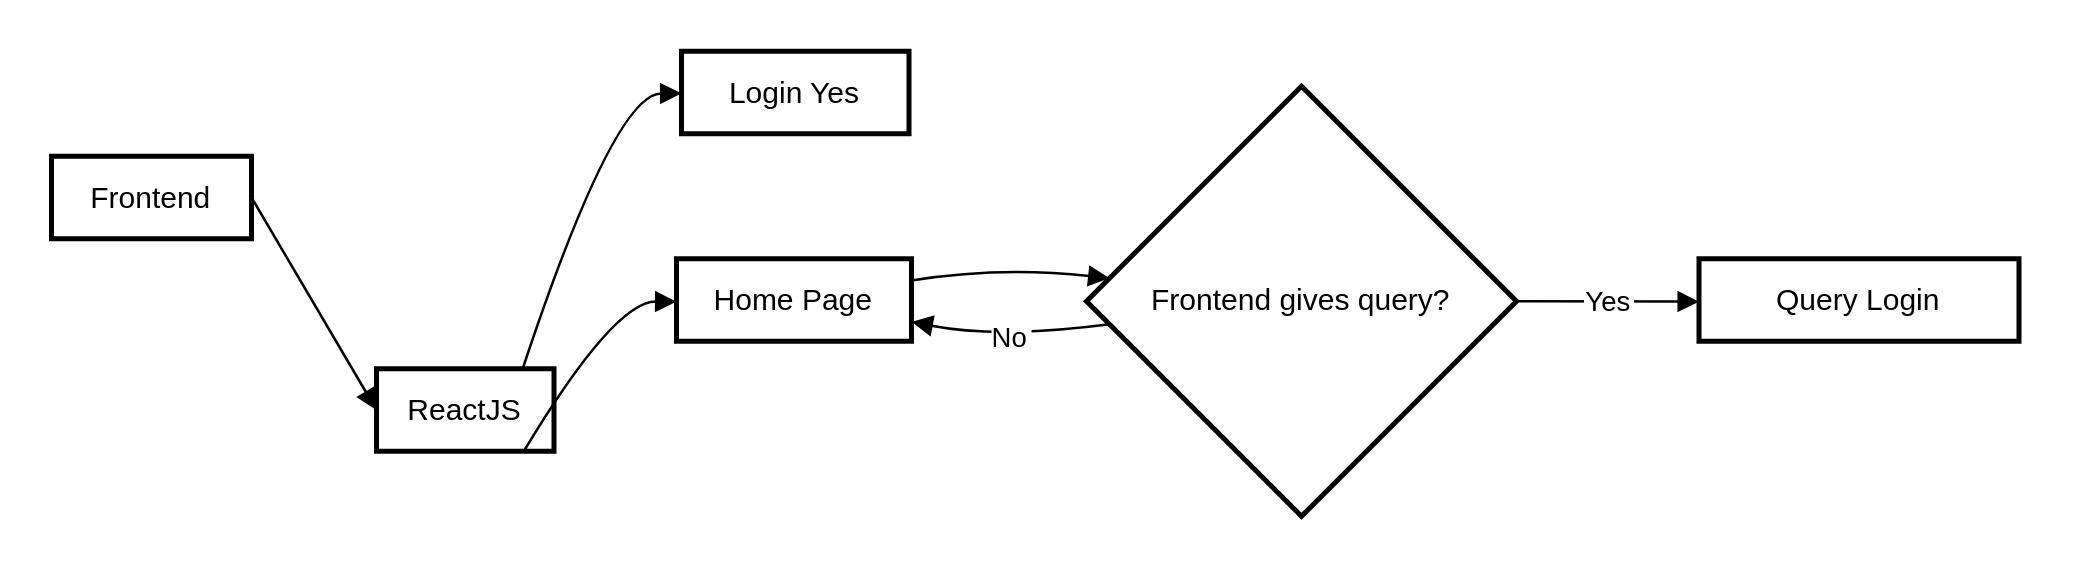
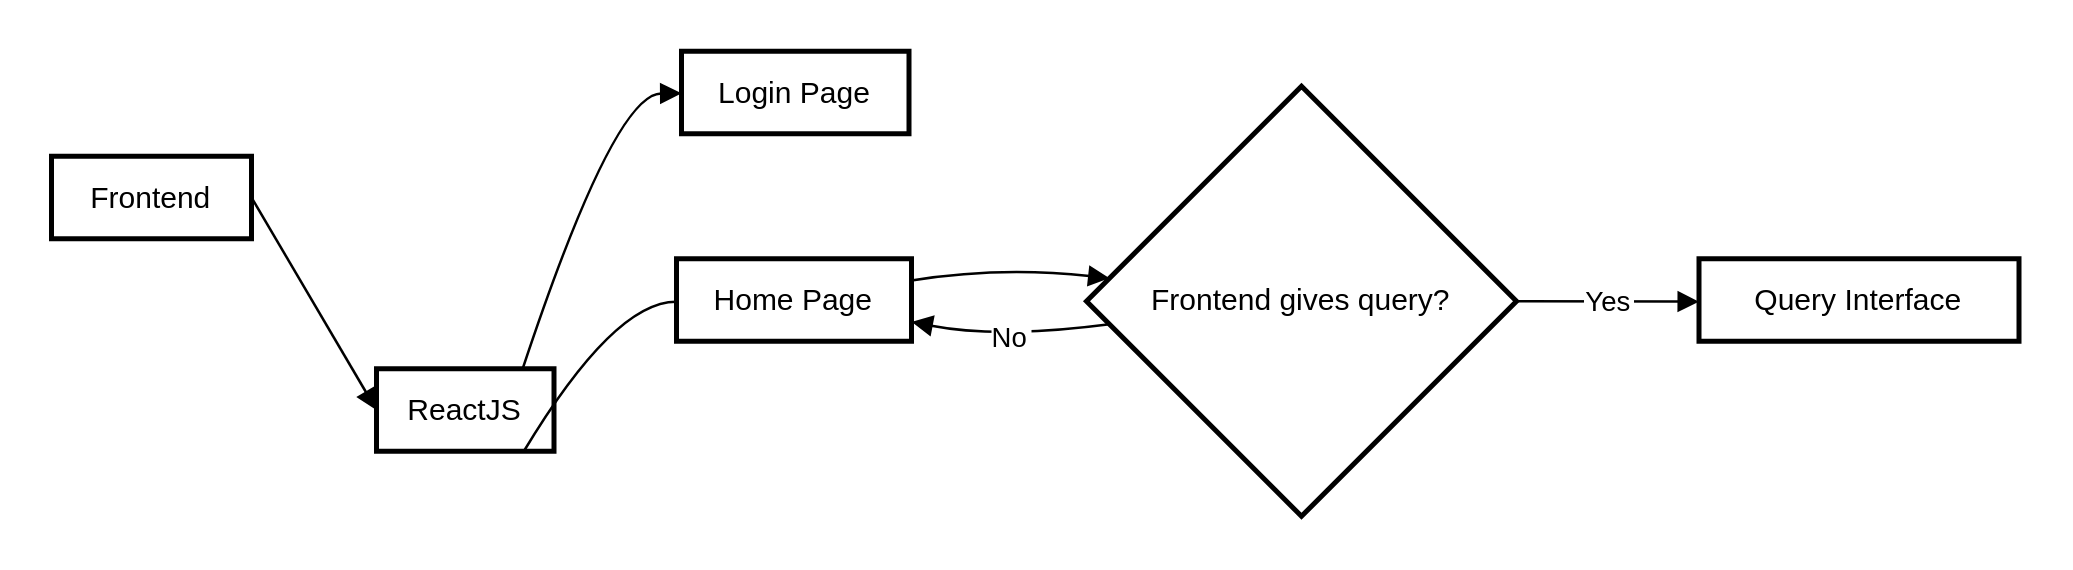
(795, 94) -> (795, 94)
(1859, 301) -> (1859, 301)
(595, 347) -> (602, 344)
